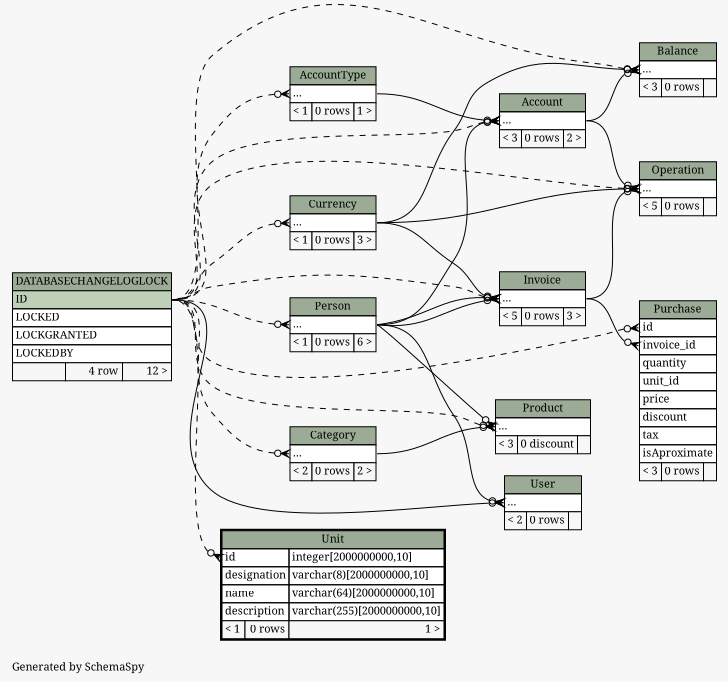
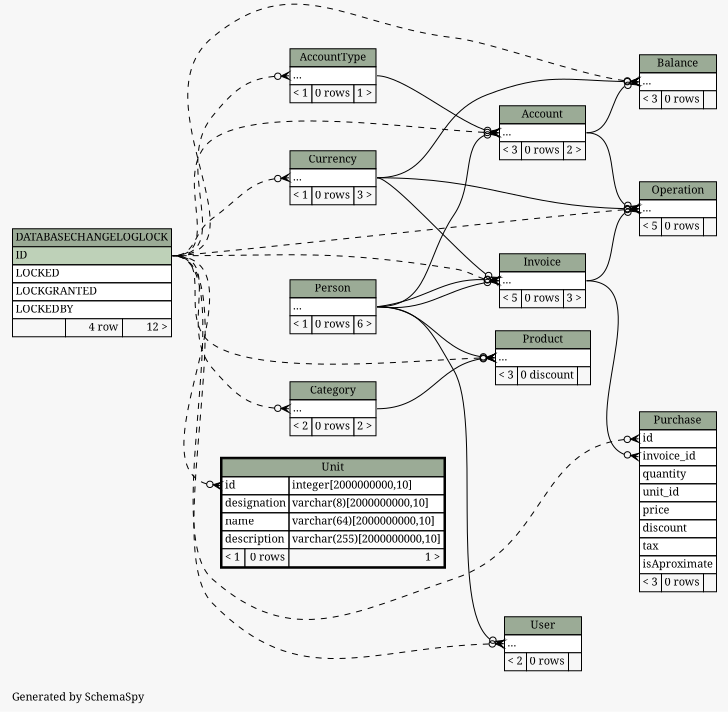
(224, 310) -> none
(240, 504) -> (198, 570)
